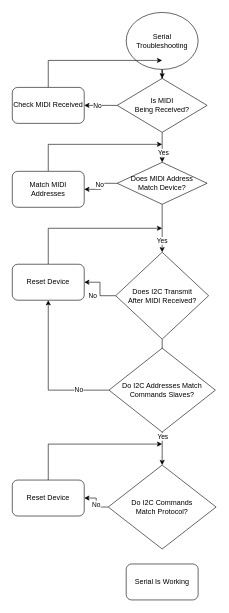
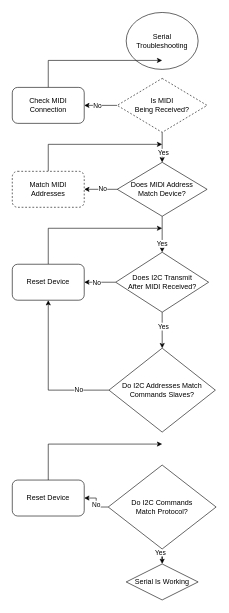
(162, 76) -> none
(48, 105) -> (48, 105)
(162, 105) -> (162, 105)
(162, 183) -> (162, 189)
(48, 189) -> (48, 189)
(162, 296) -> (162, 282)
(162, 436) -> none
none -> (162, 559)
(162, 582) -> (162, 582)
